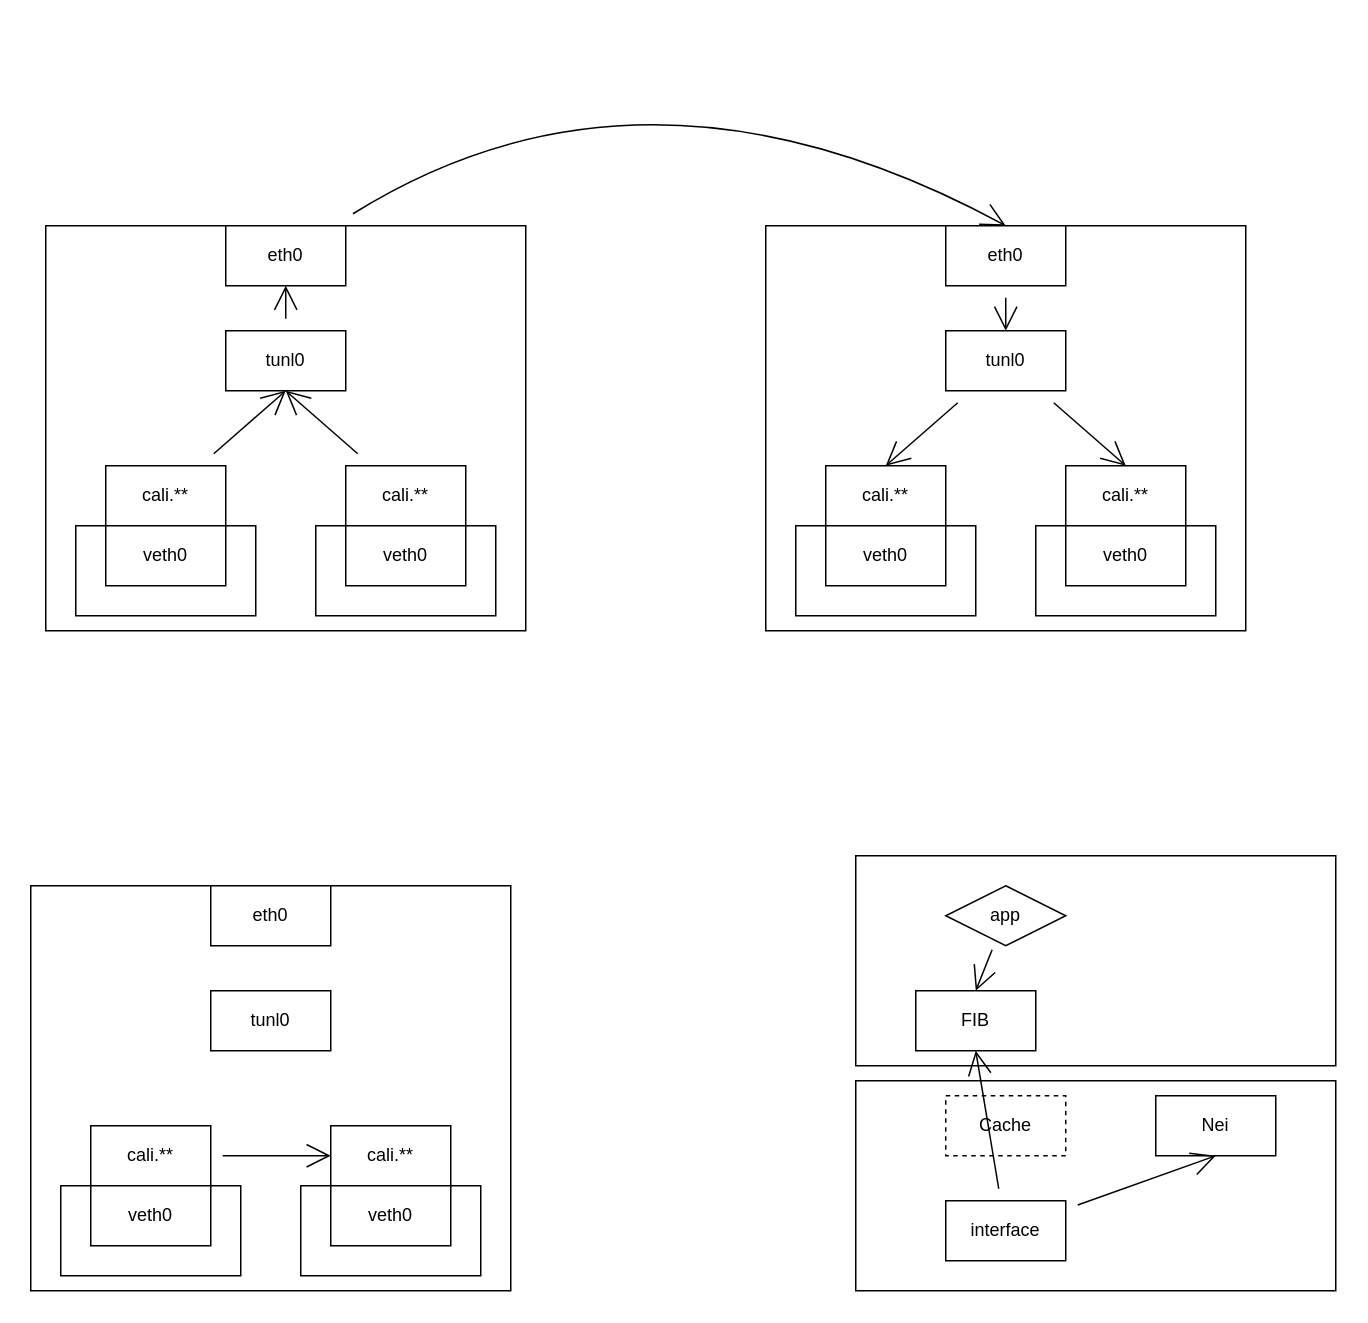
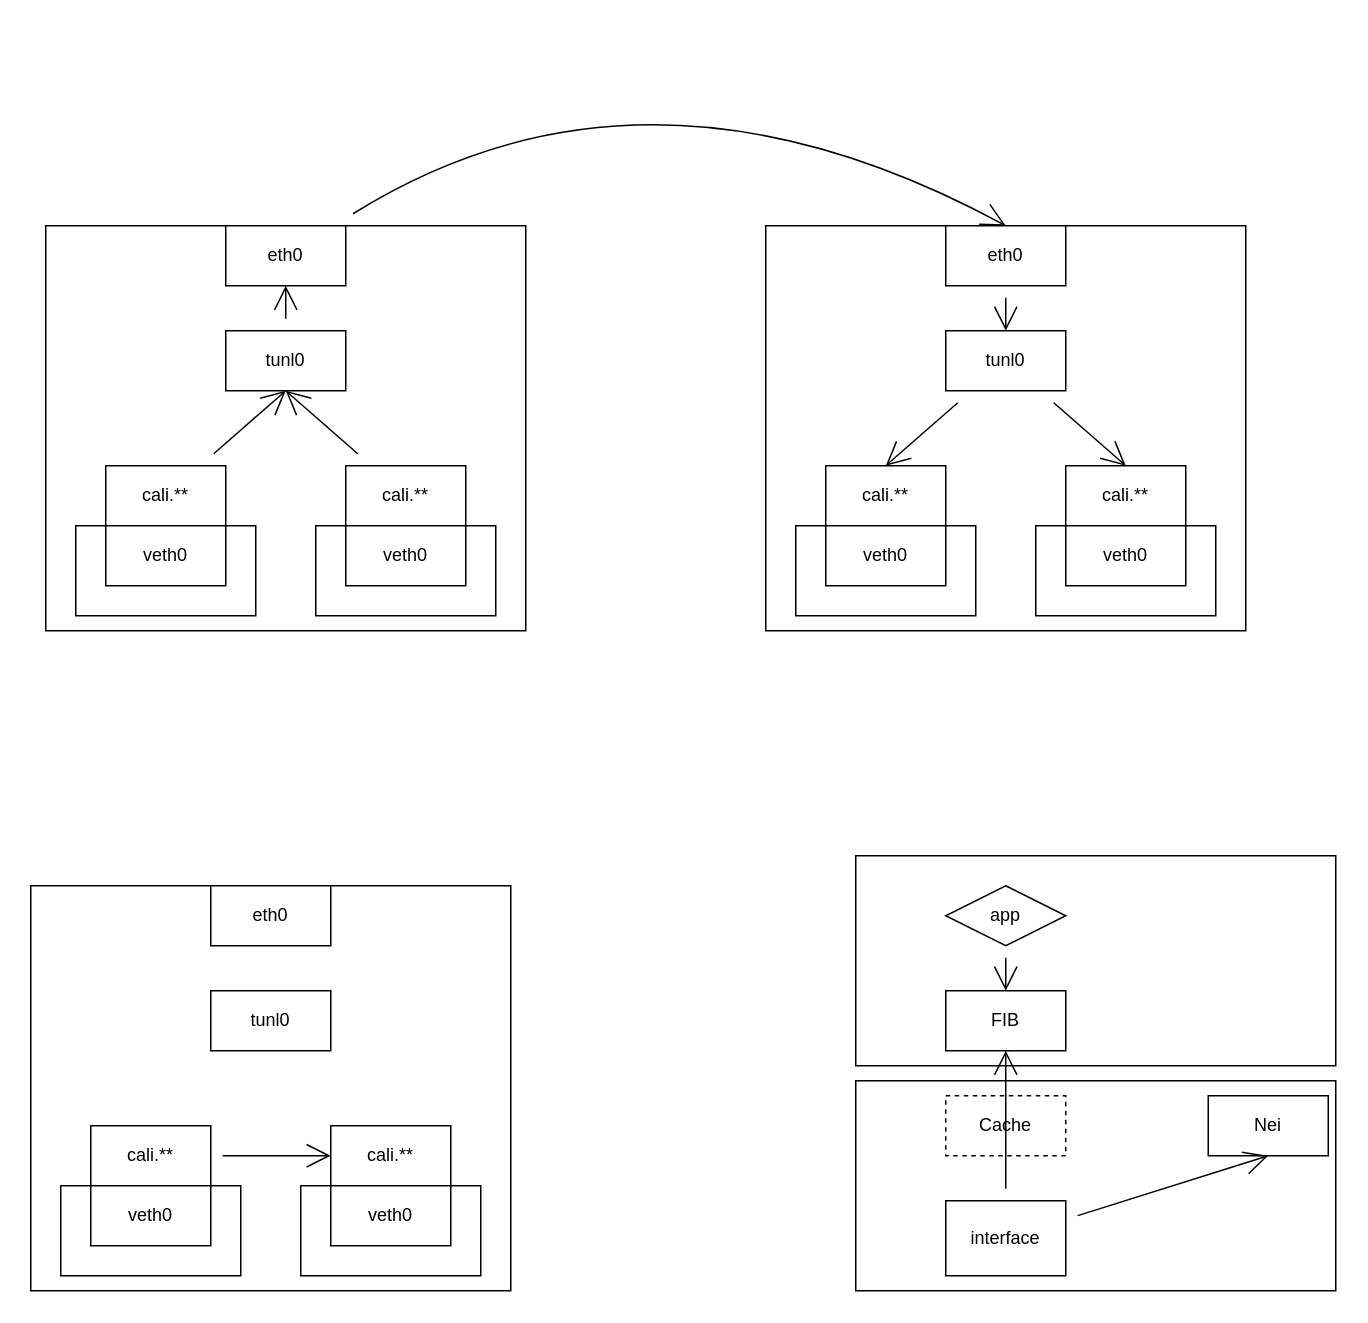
(976, 1021) -> (1006, 1021)
(1216, 1126) -> (1268, 1126)
(1006, 1231) -> (1006, 1238)
